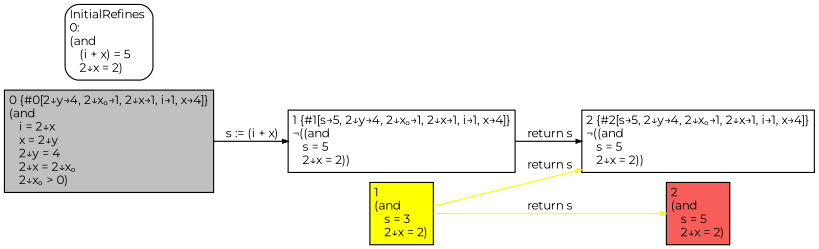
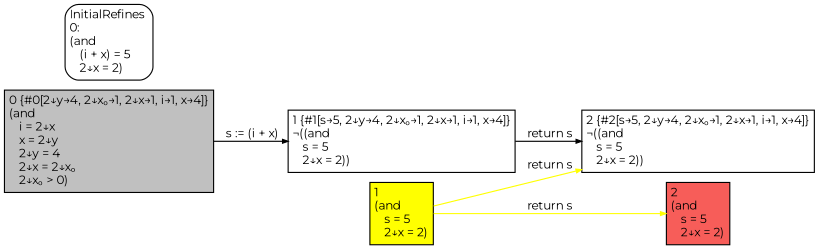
(402, 214) -> (402, 214)
